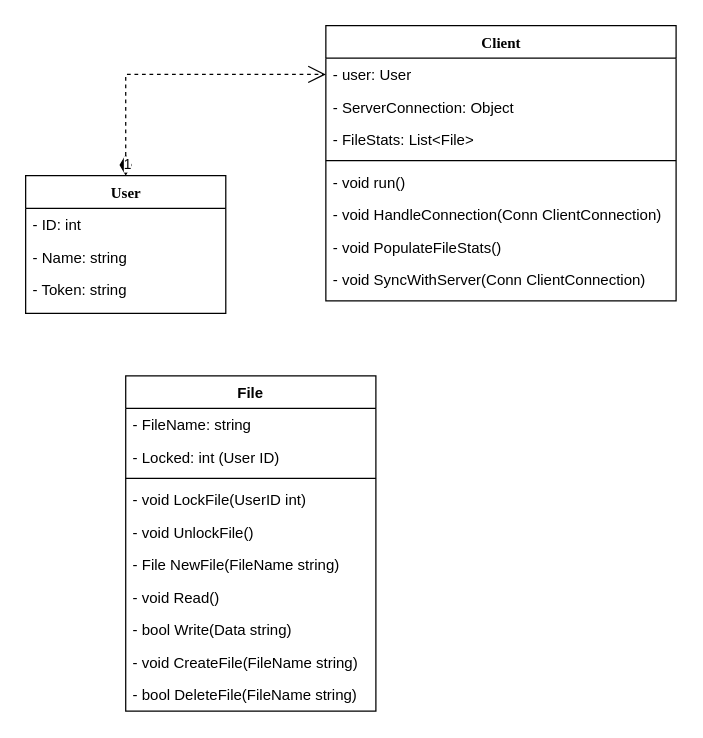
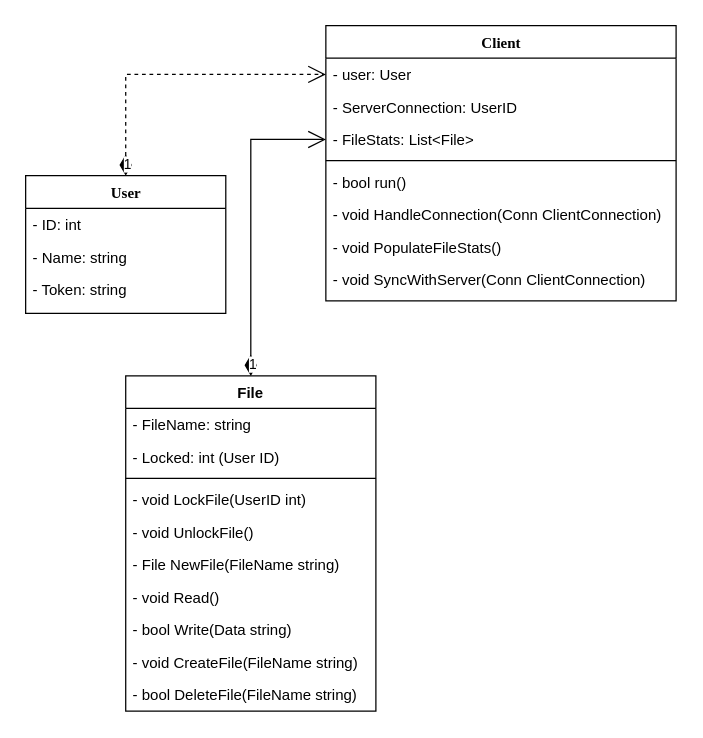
(435, 108) -> (435, 108)
(378, 183) -> (378, 183)
none -> (251, 211)
